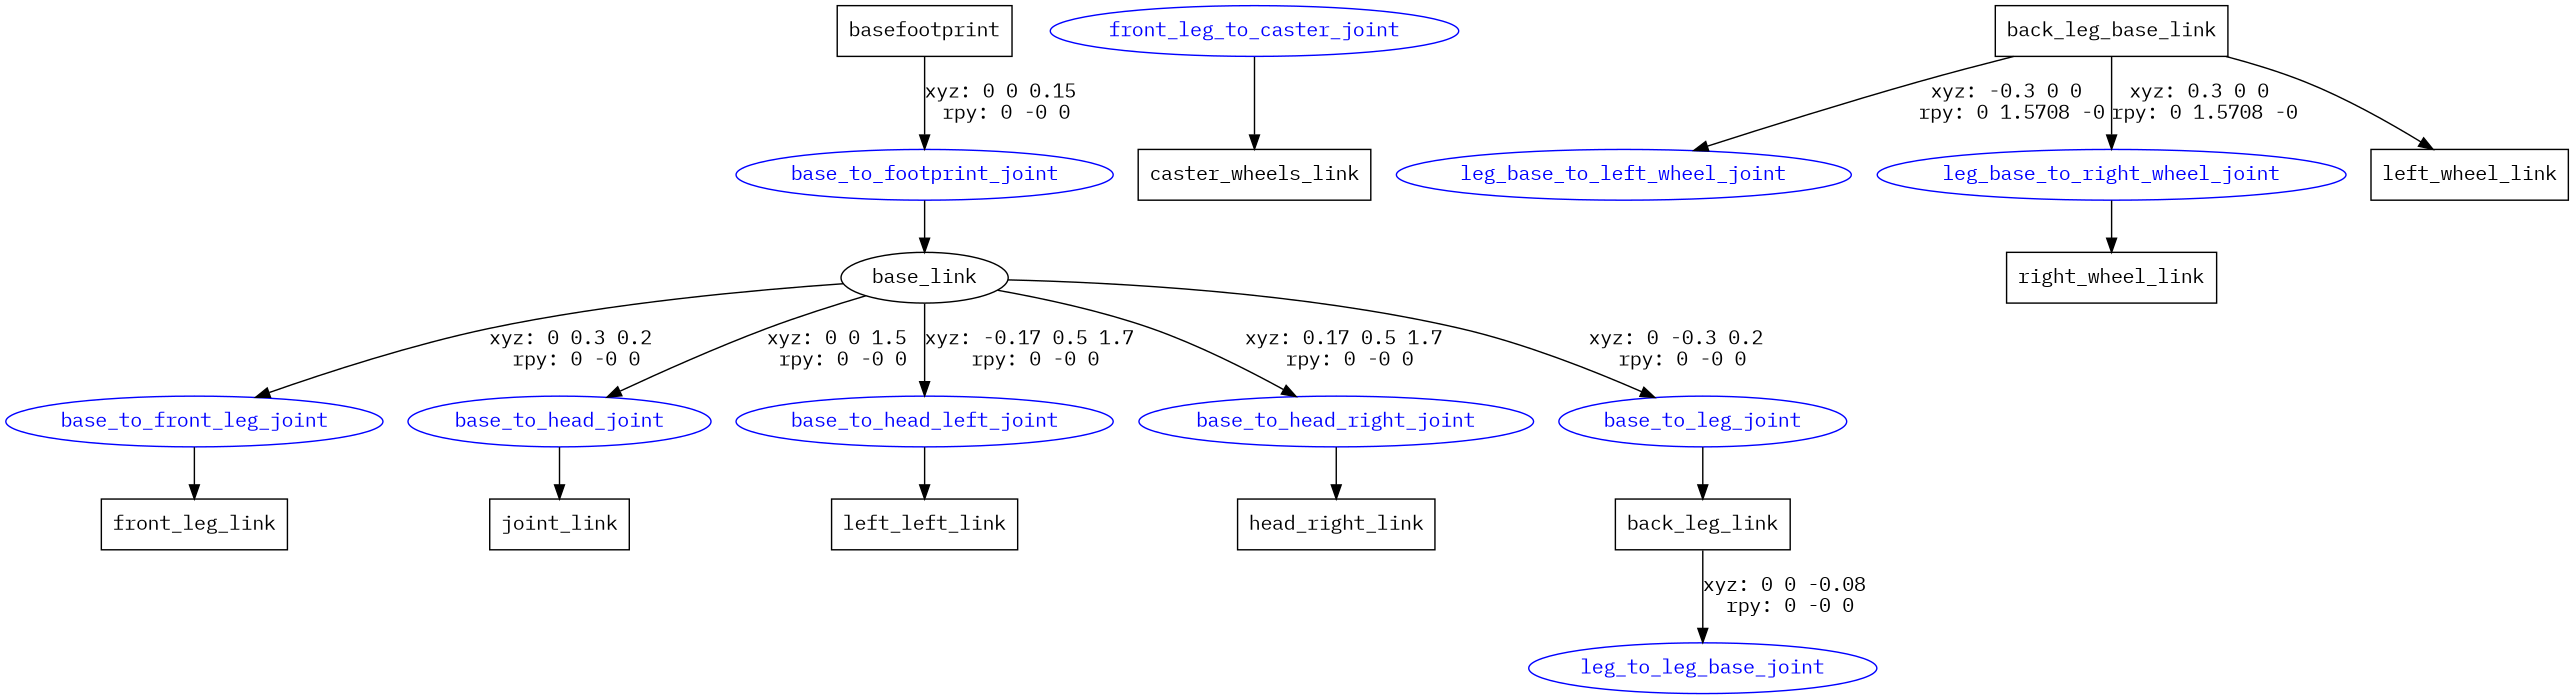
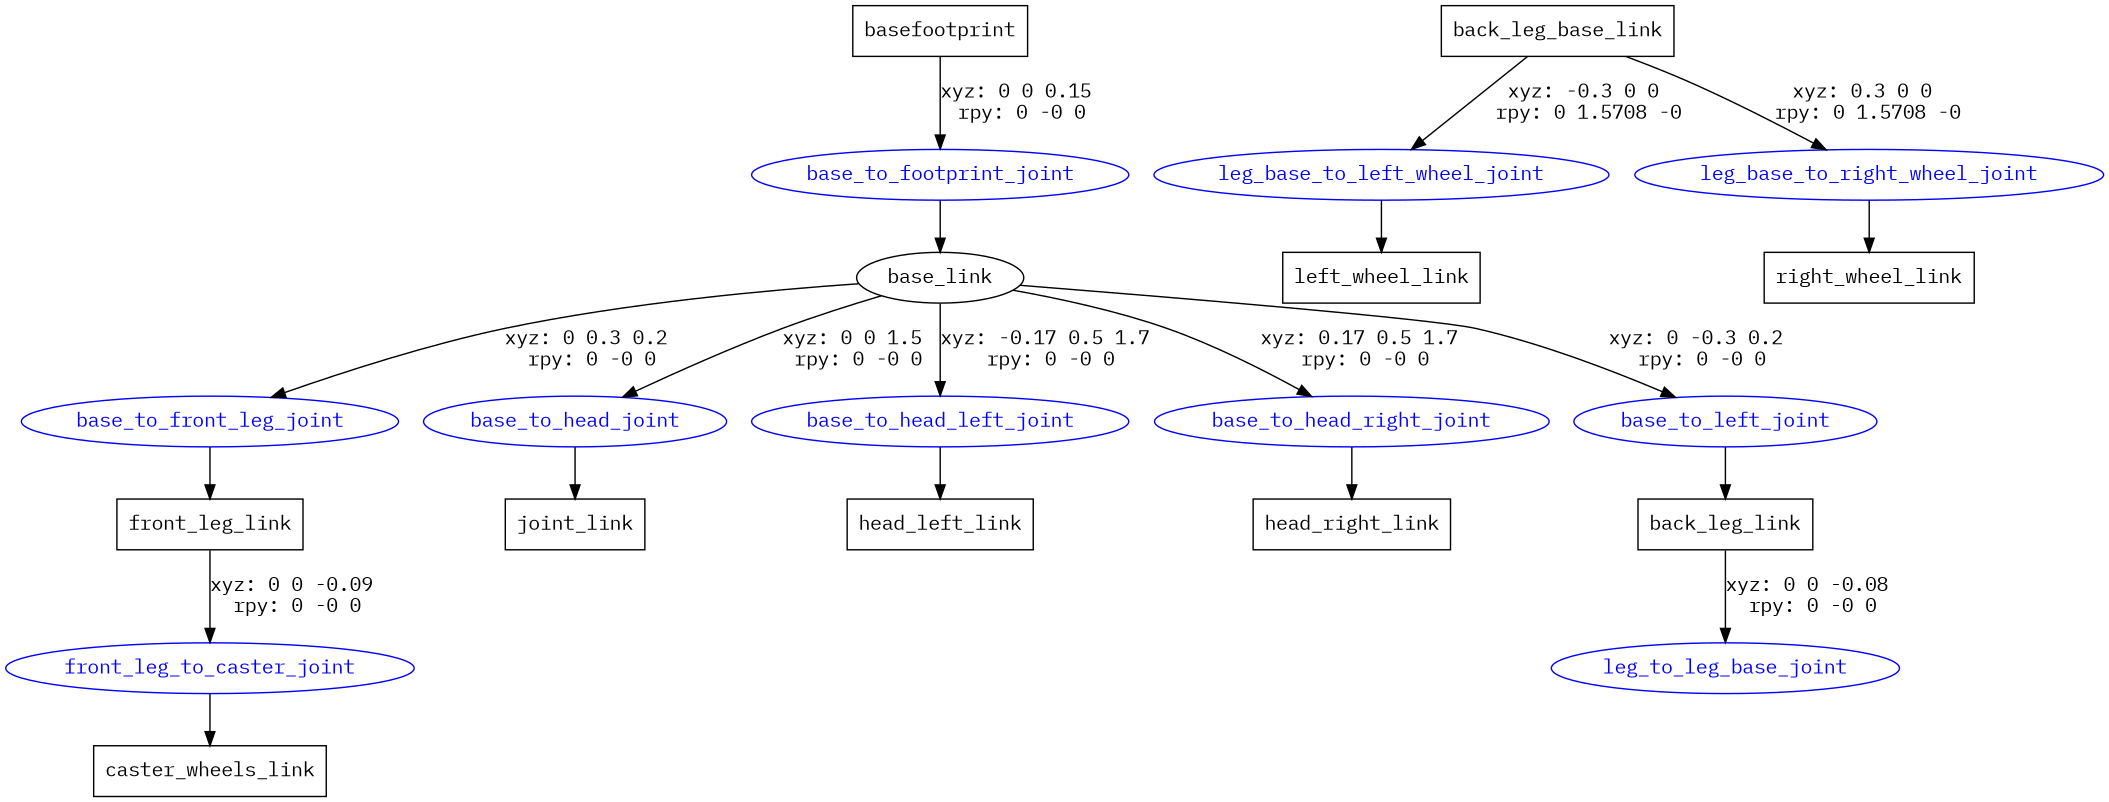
(2327, 91) -> (1381, 219)
(1703, 422) -> (1725, 422)
(925, 524) -> (940, 524)
none -> (210, 589)
